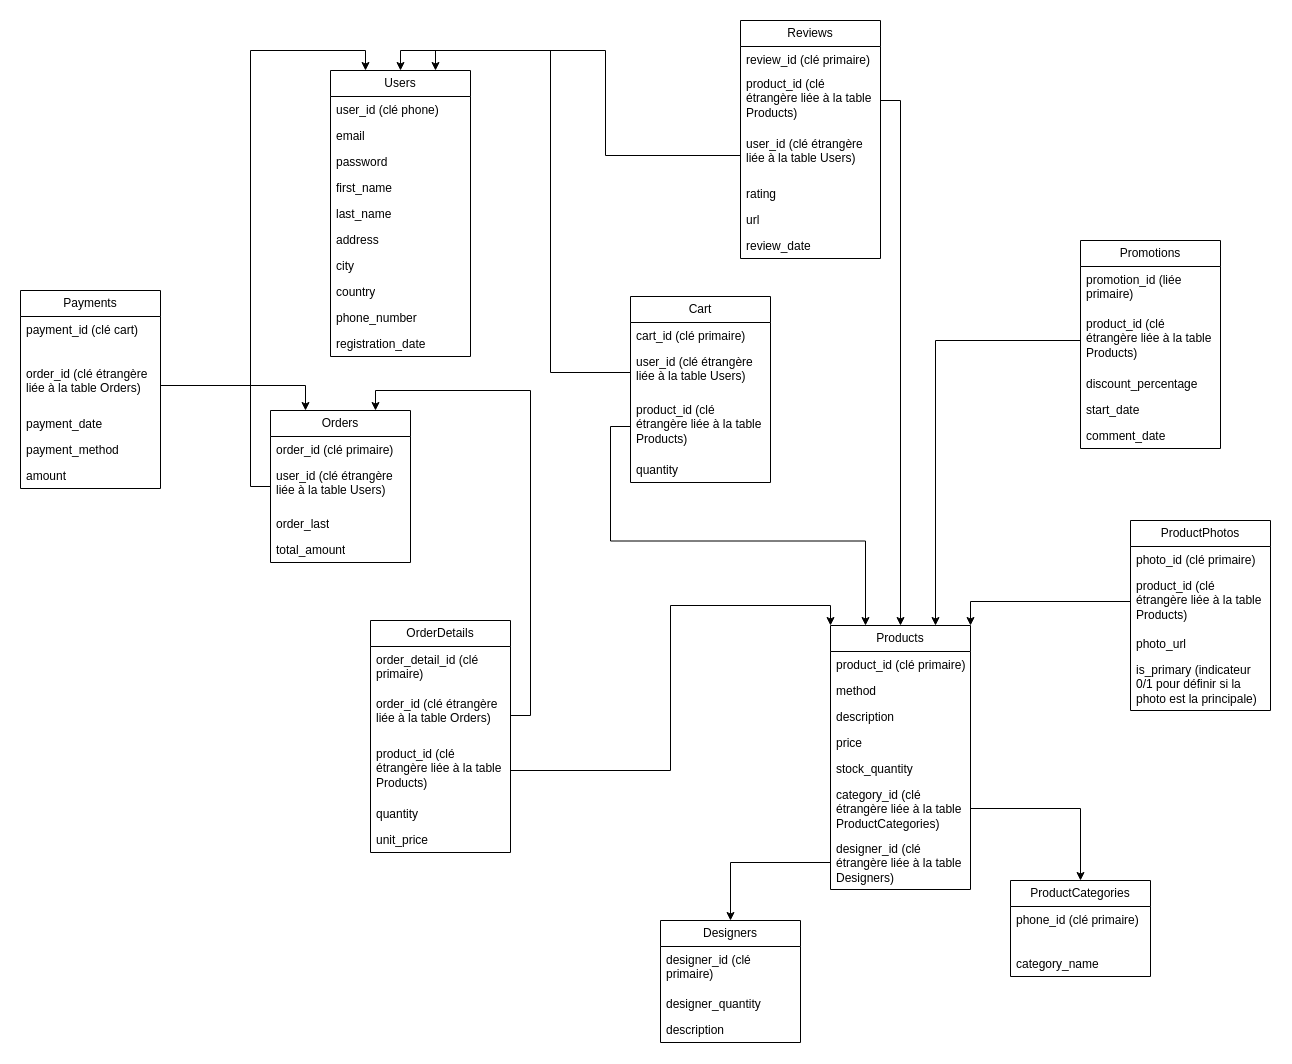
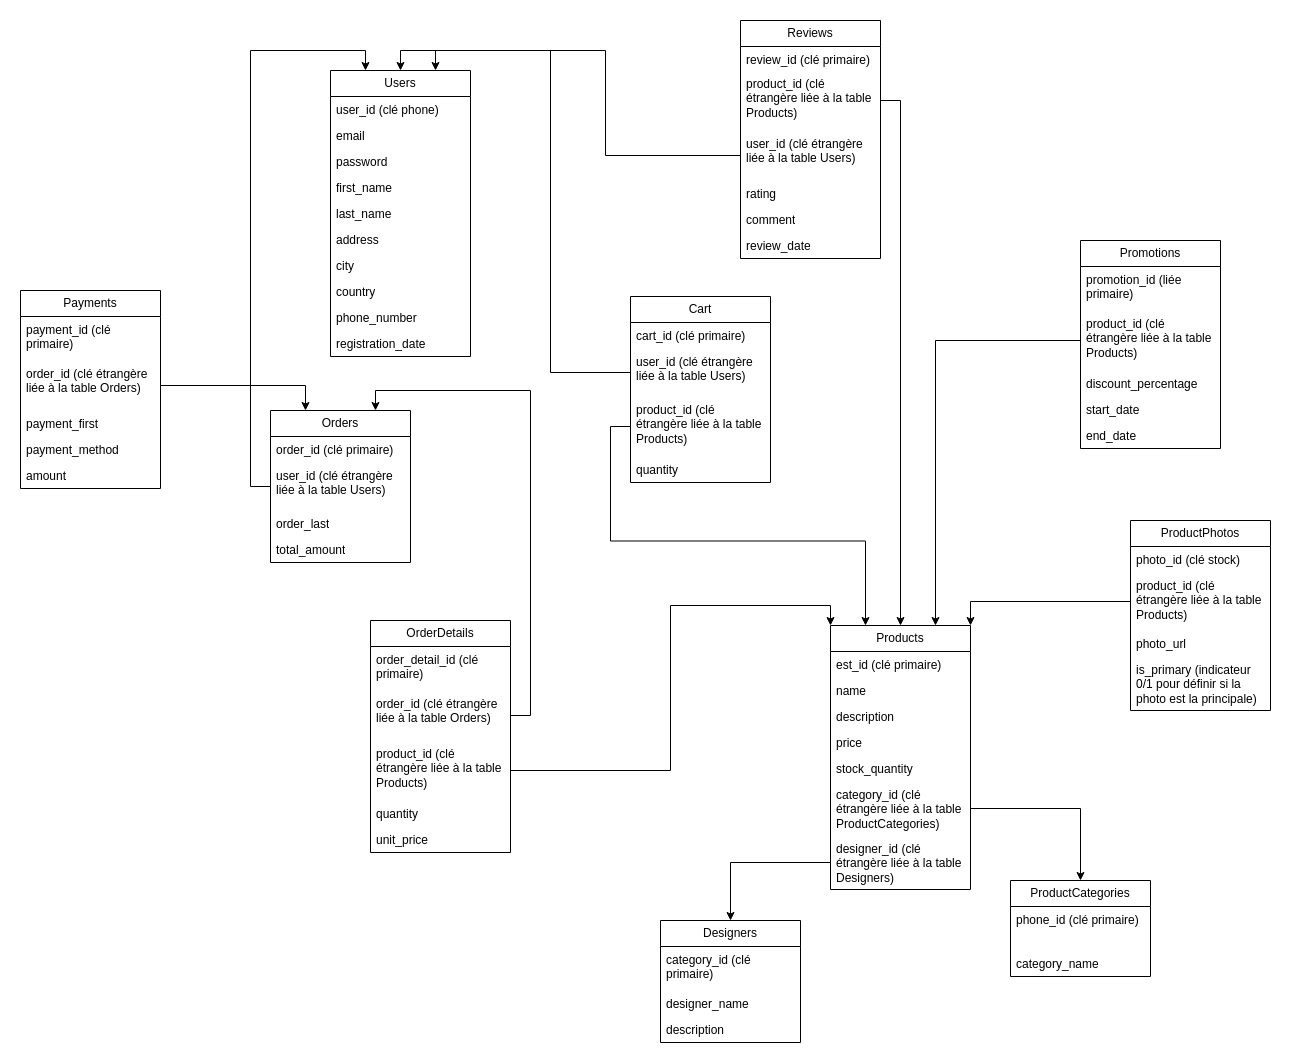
(755, 221) -> (770, 221)
(91, 331) -> (92, 338)
(67, 425) -> (69, 425)
(1127, 437) -> (1113, 437)
(1202, 568) -> (1197, 561)
(902, 673) -> (898, 666)
(857, 692) -> (850, 692)
(732, 968) -> (732, 968)
(721, 1005) -> (709, 1005)
